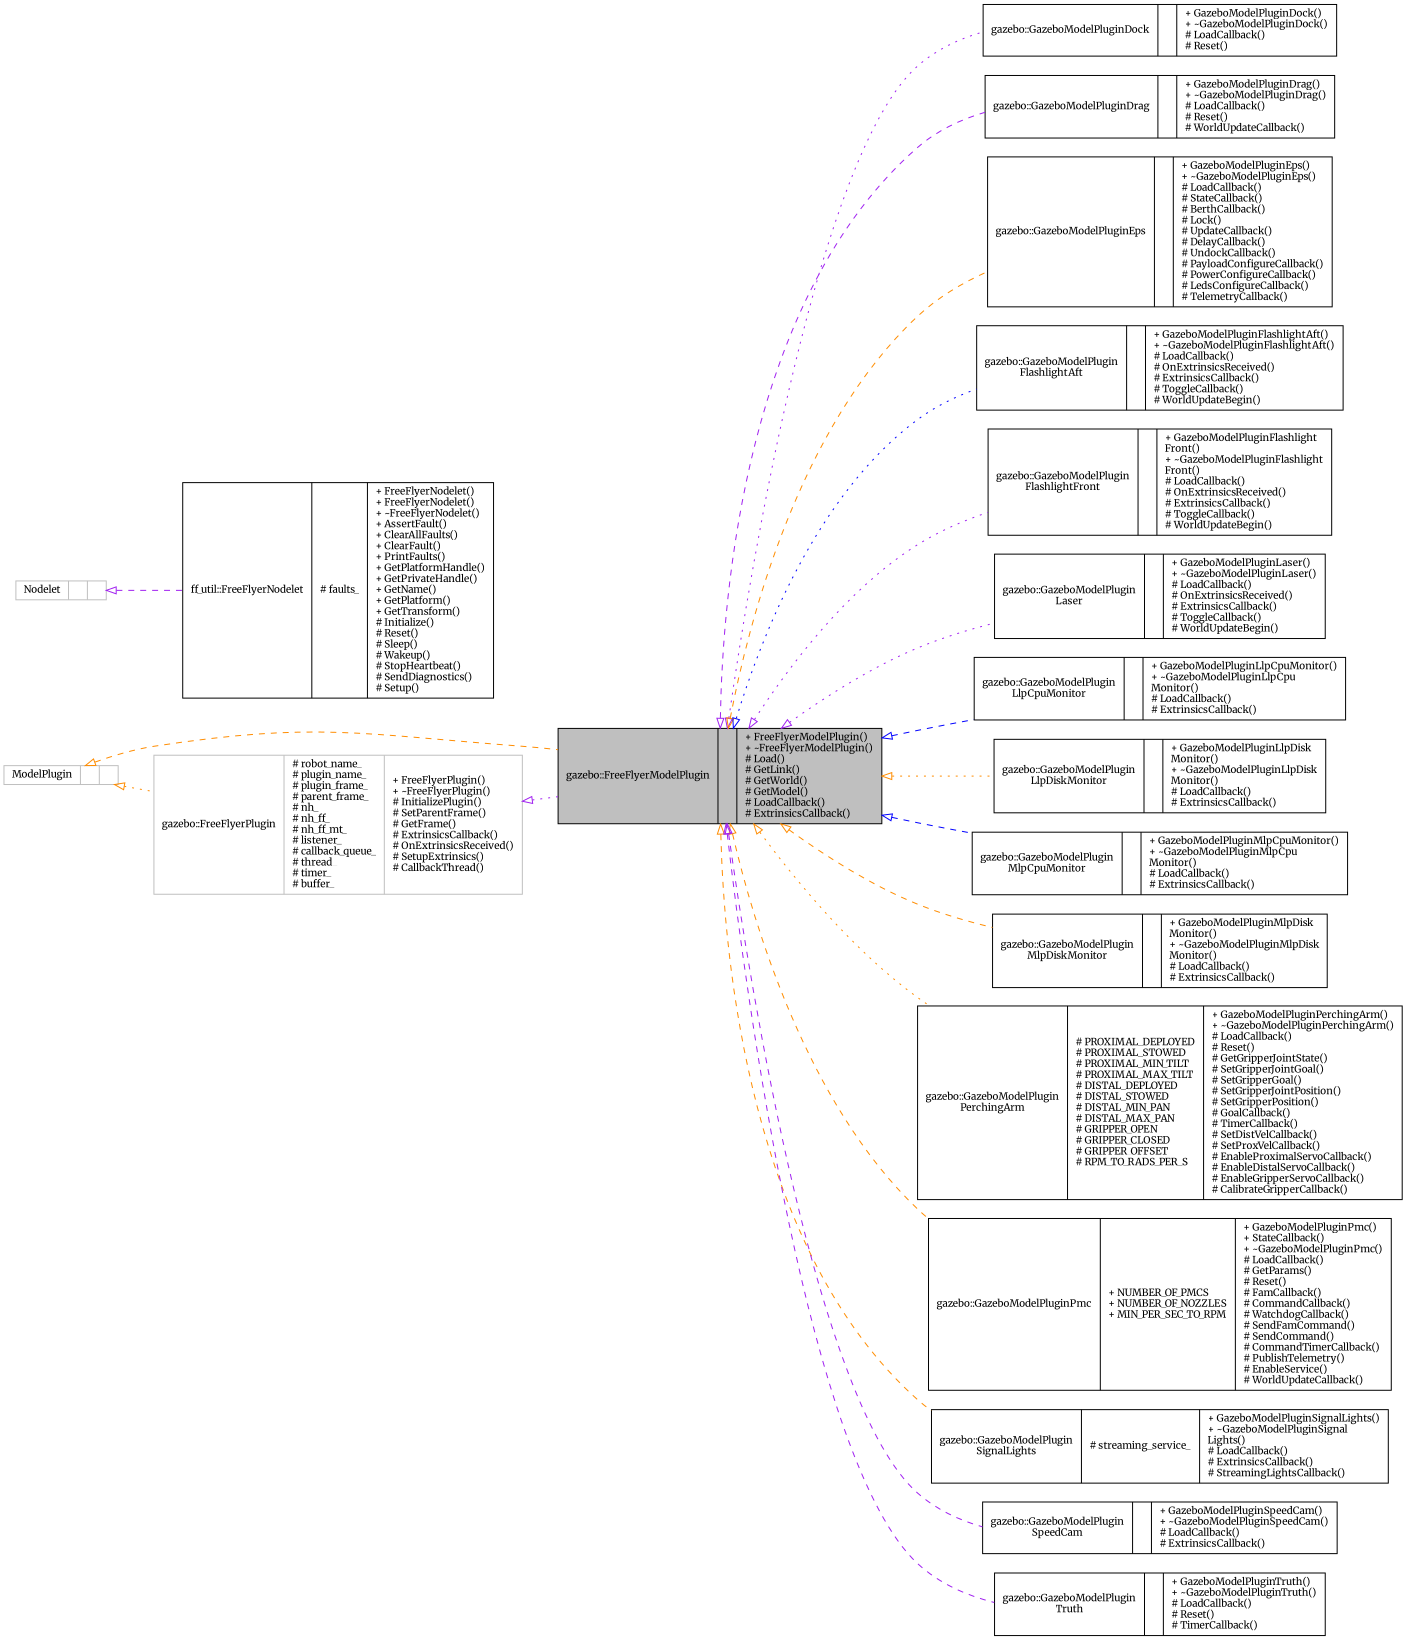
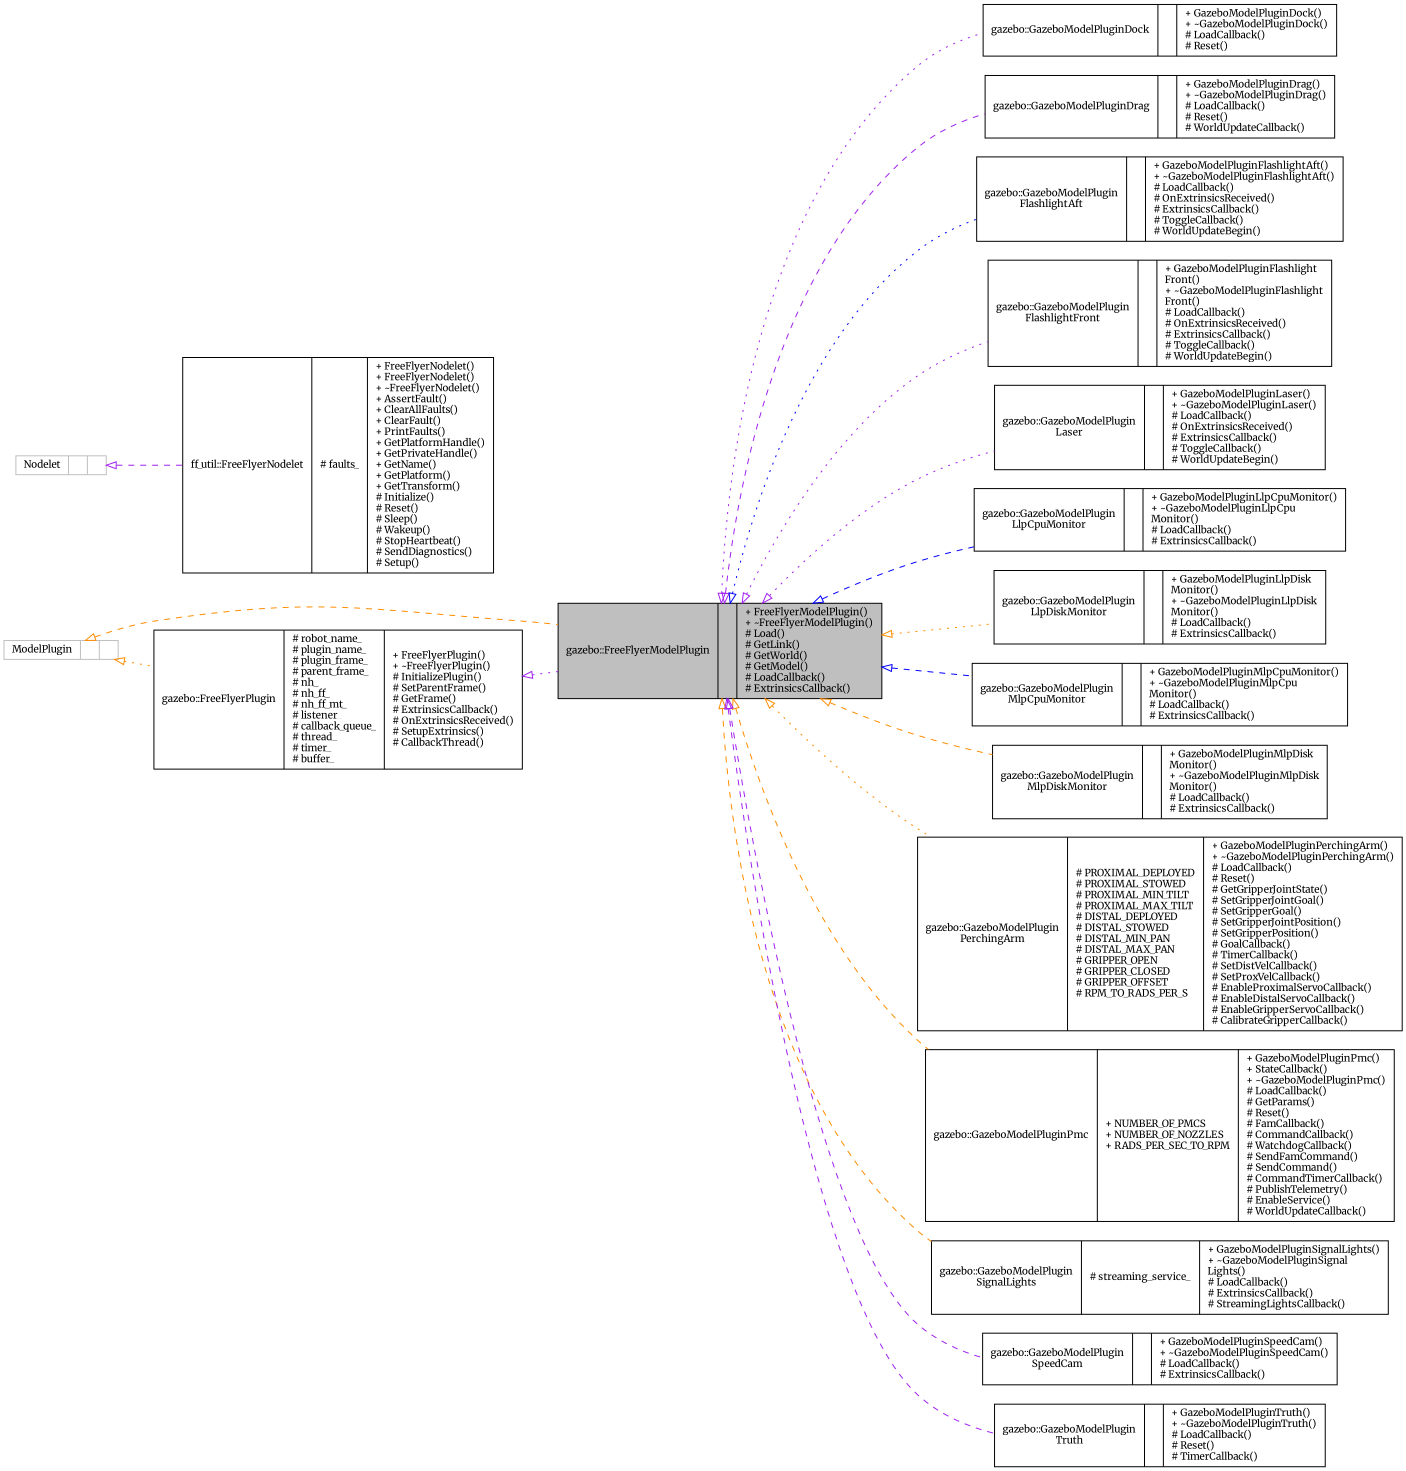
(1160, 232) -> none
(338, 825) -> (338, 700)
(1167, 1315) -> (1168, 1146)
